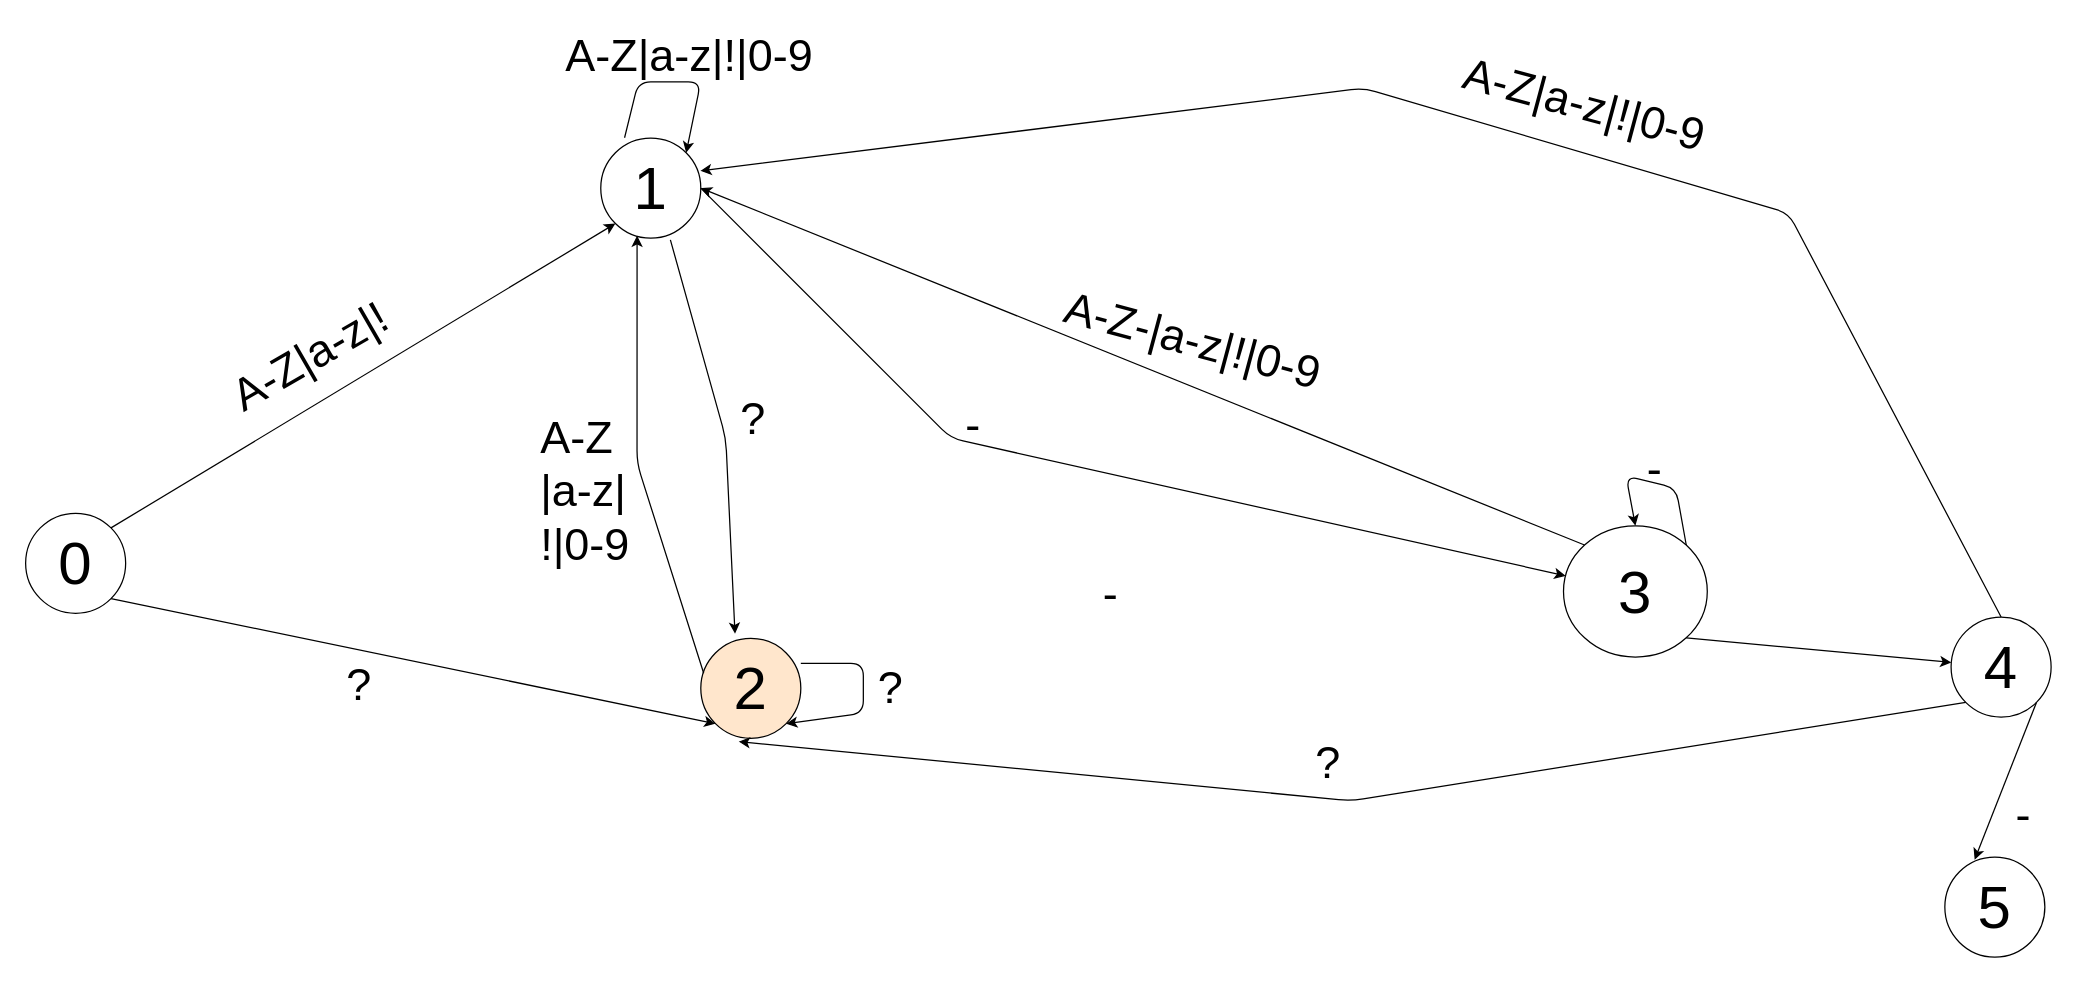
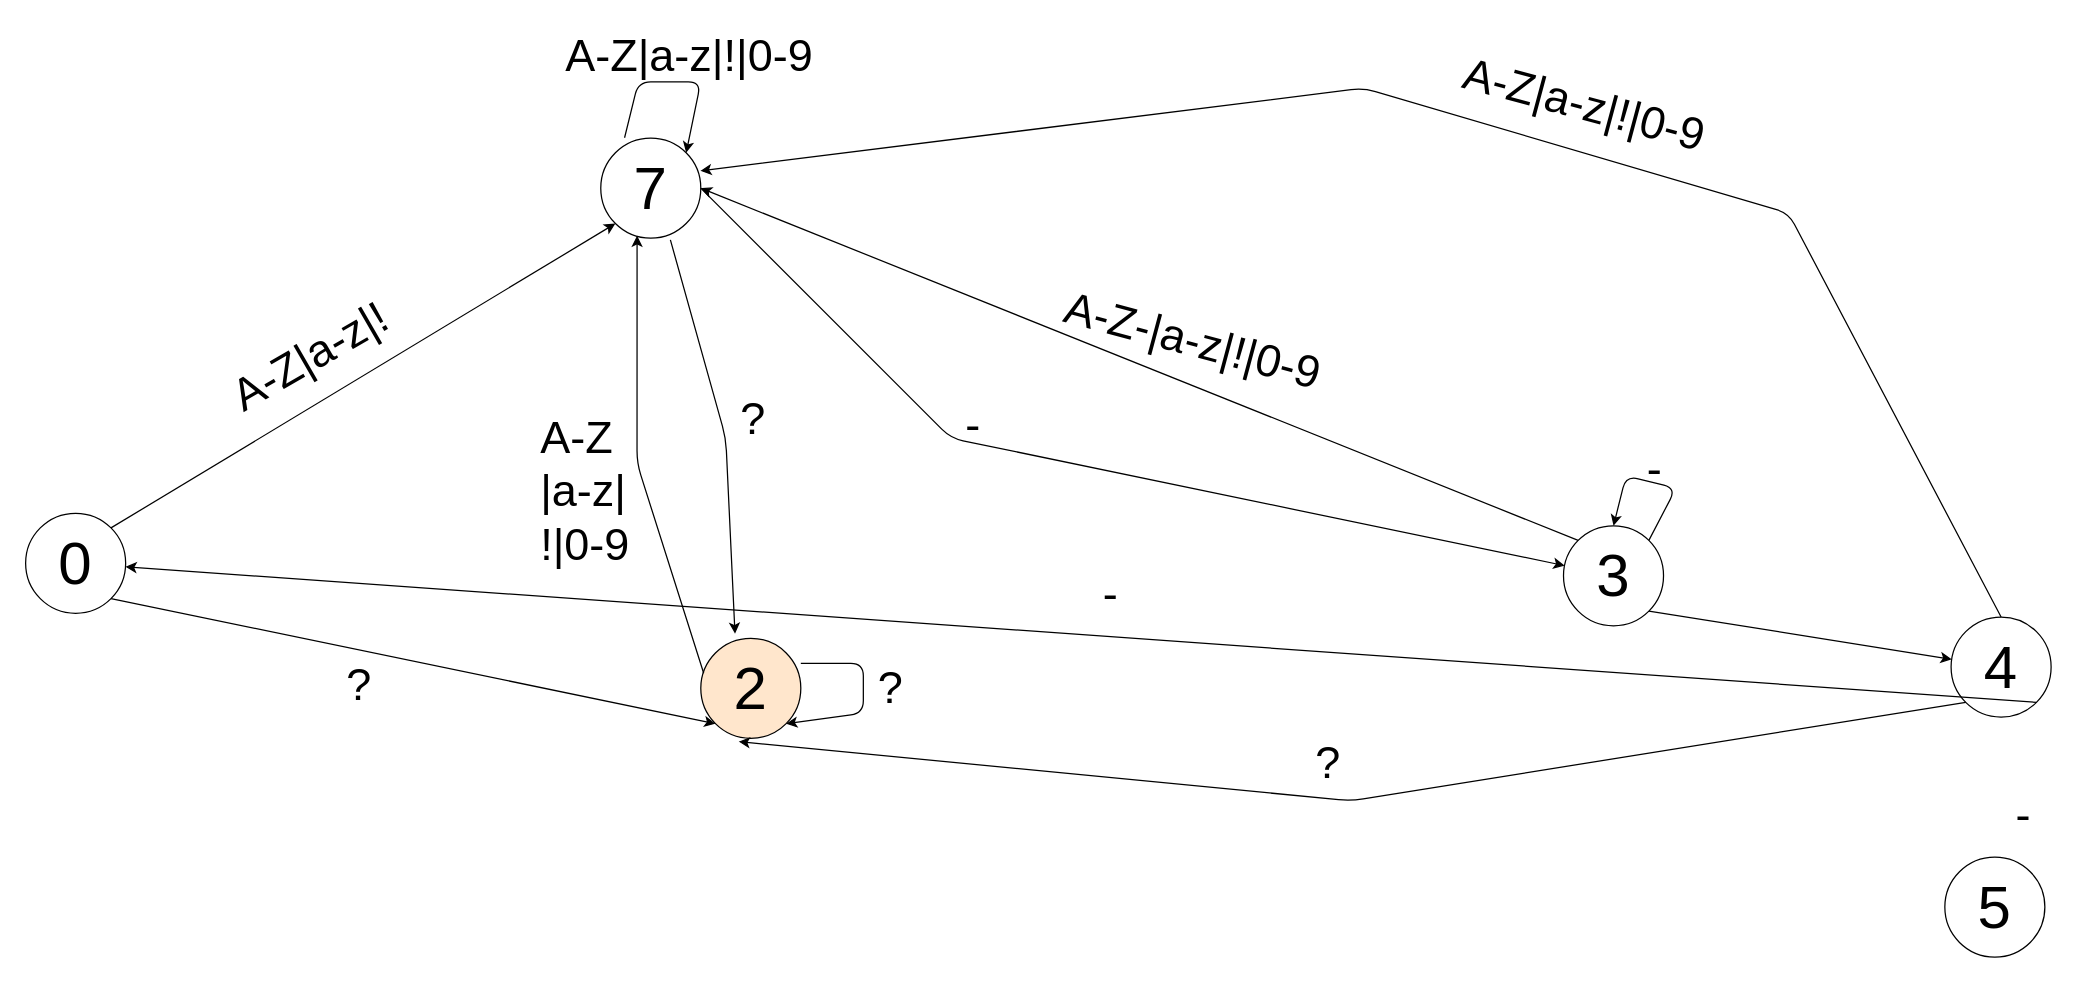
(651, 188) -> (651, 188)
(1635, 591) -> (1613, 576)
(2007, 777) -> (1085, 635)
